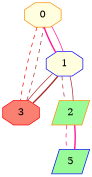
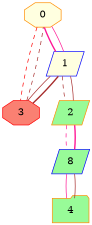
(65, 64) -> (65, 64)
(71, 162) -> (71, 162)
none -> (71, 211)
